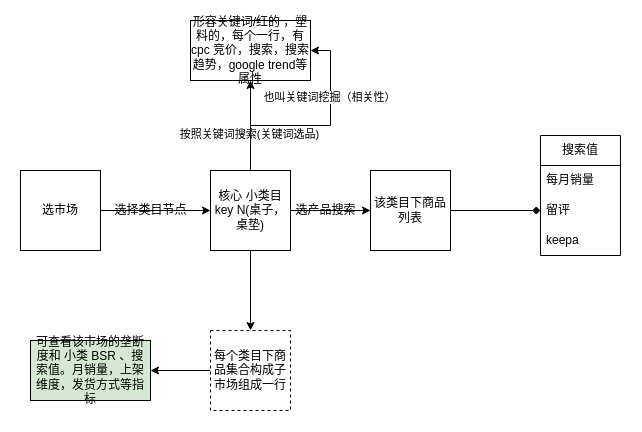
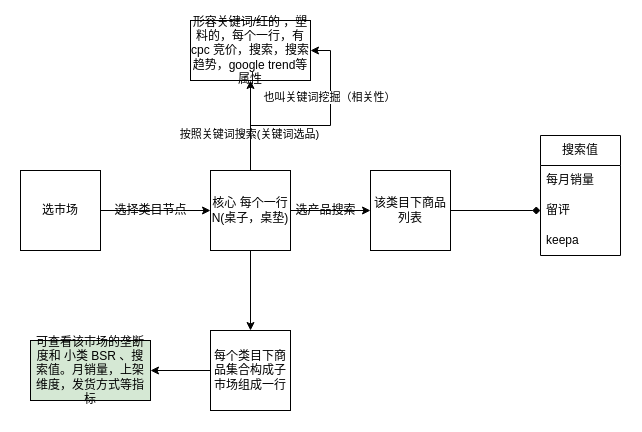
(251, 211) -> (251, 211)
(251, 371) -> (251, 371)
